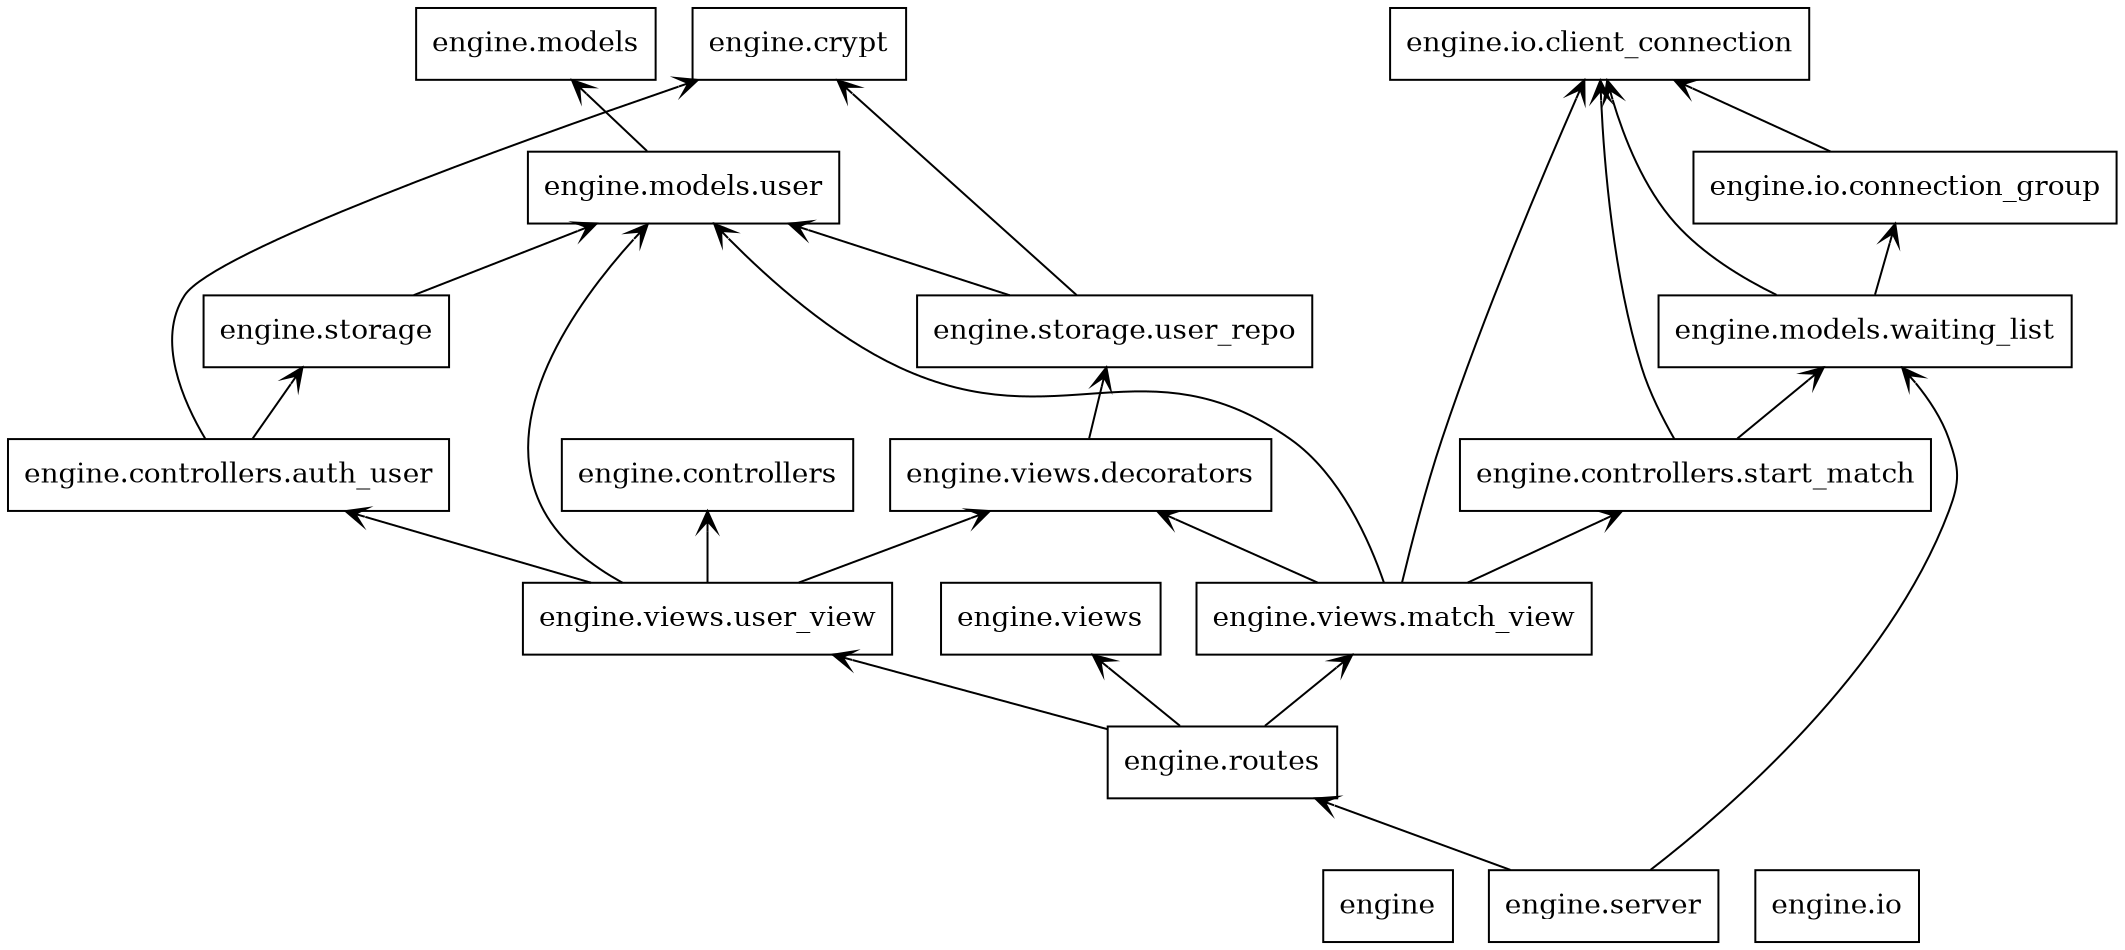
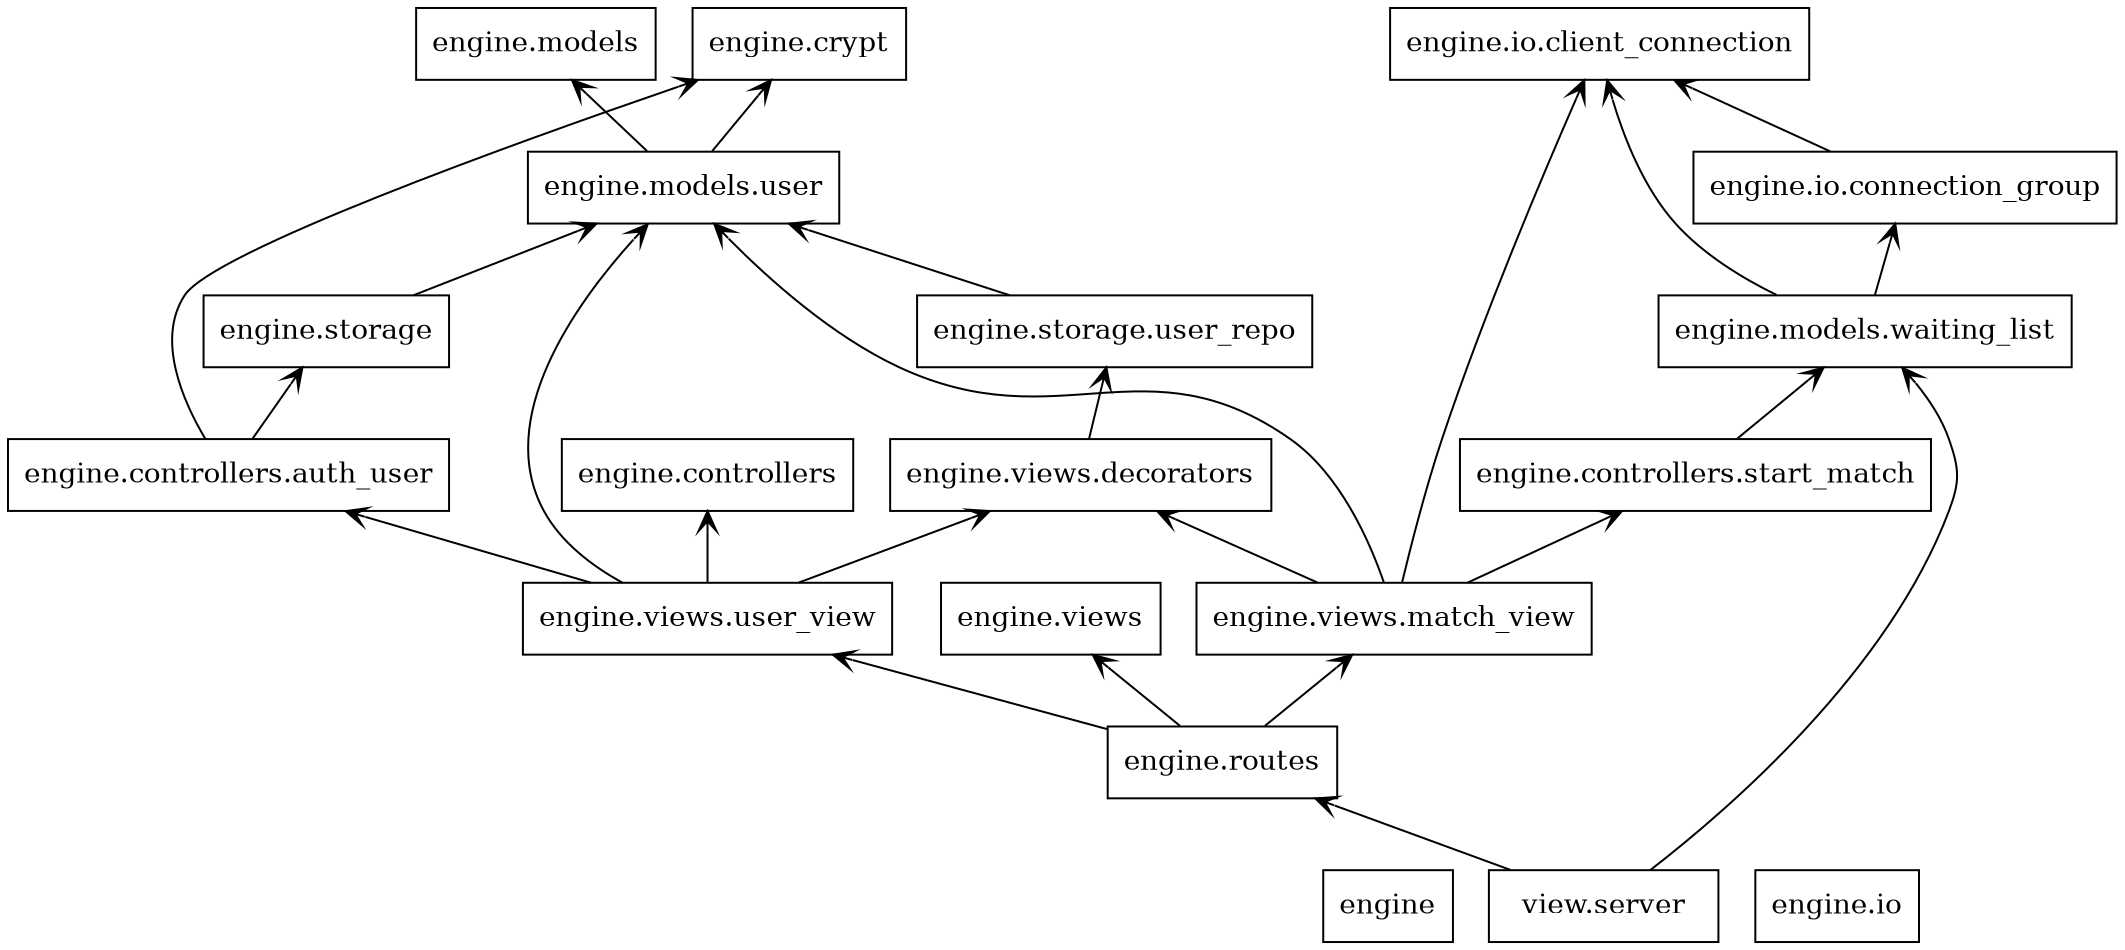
(965, 194) -> (735, 123)
(1620, 274) -> none
(1604, 906) -> (1604, 906)
